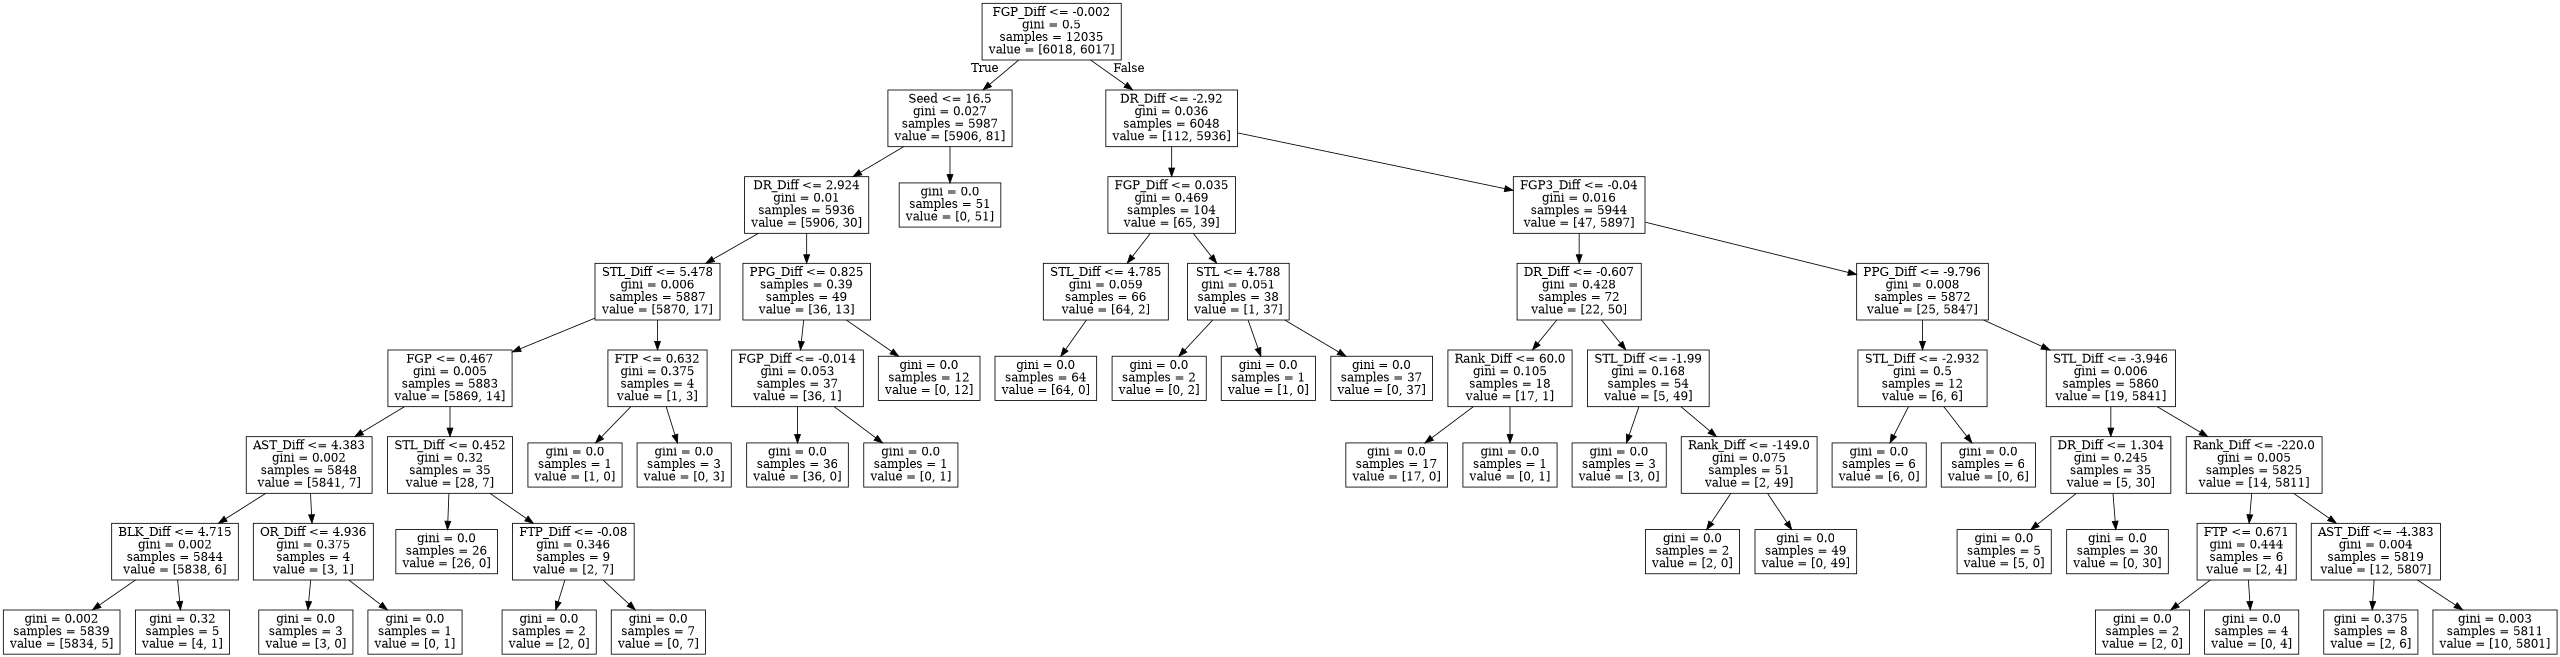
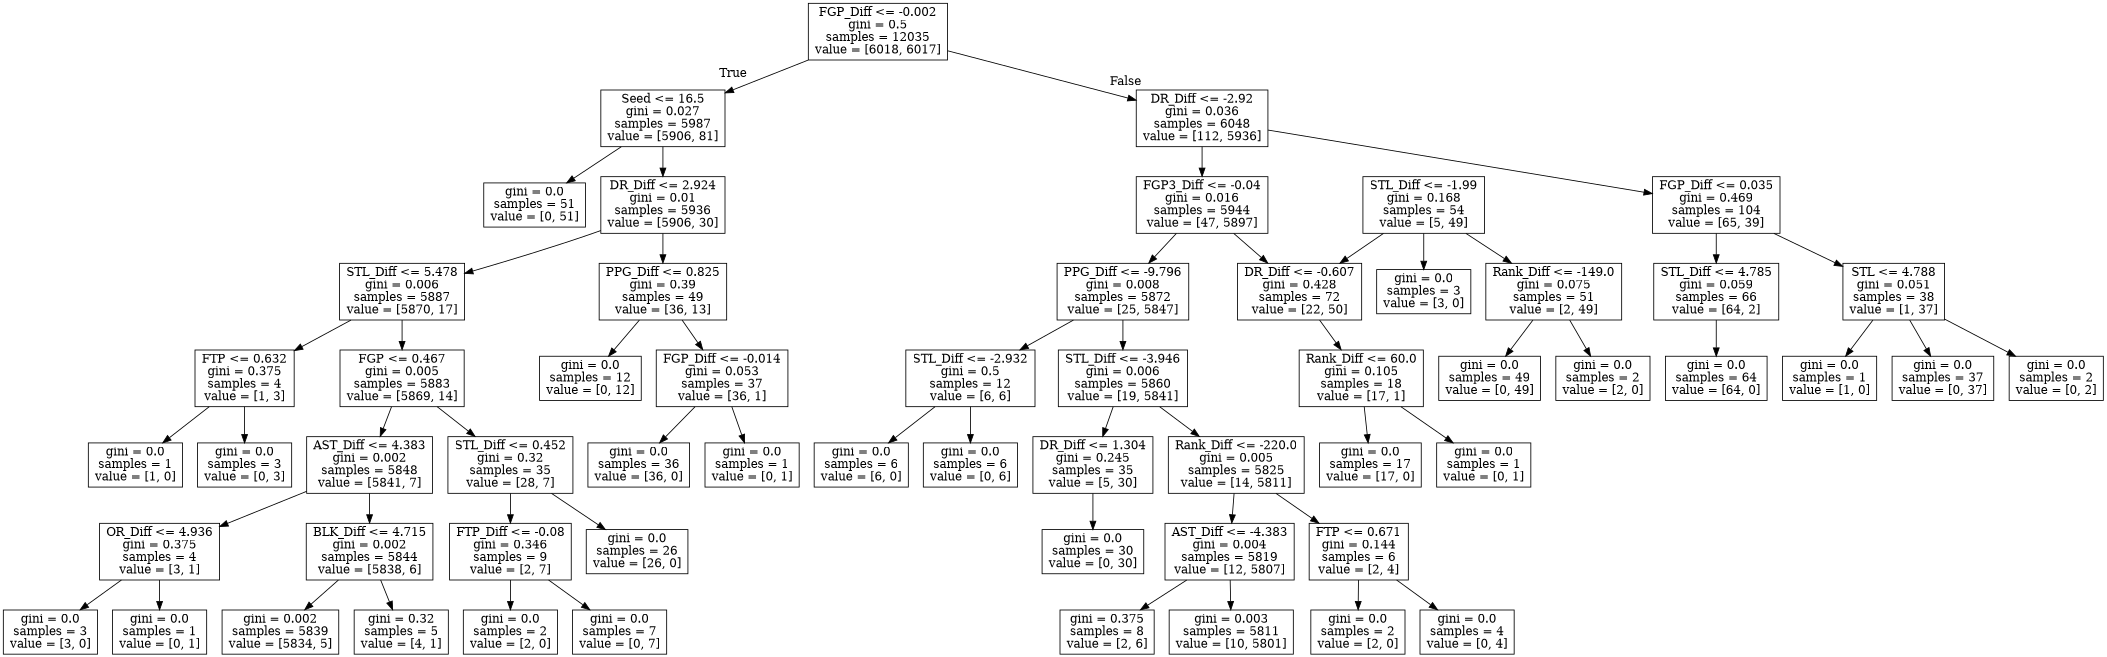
(807, 292) -> (663, 292)
(1611, 332) -> (1365, 246)
(2004, 552) -> none
(2247, 552) -> (1359, 552)
